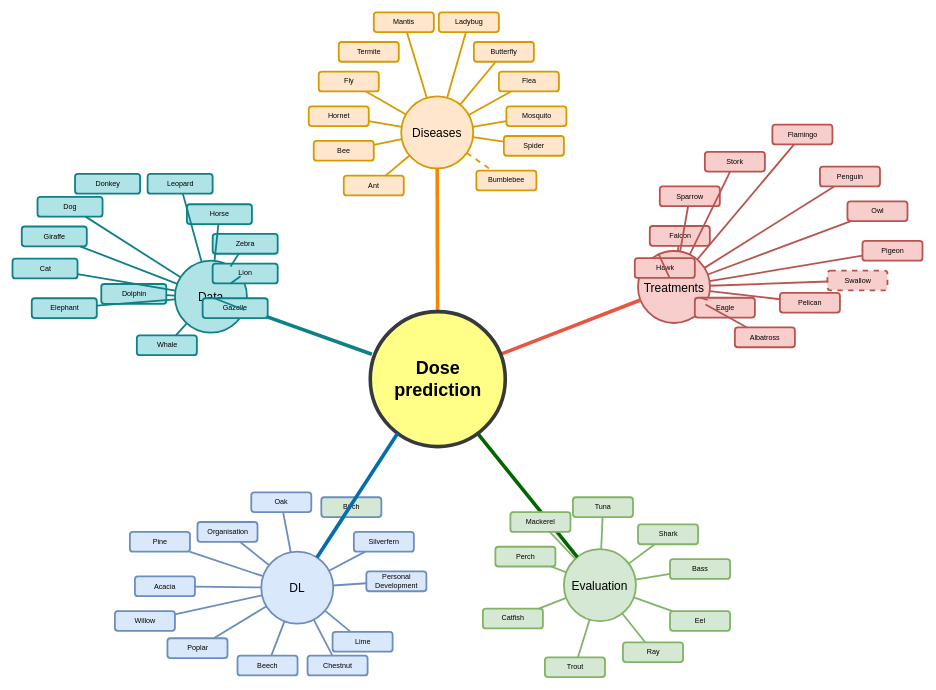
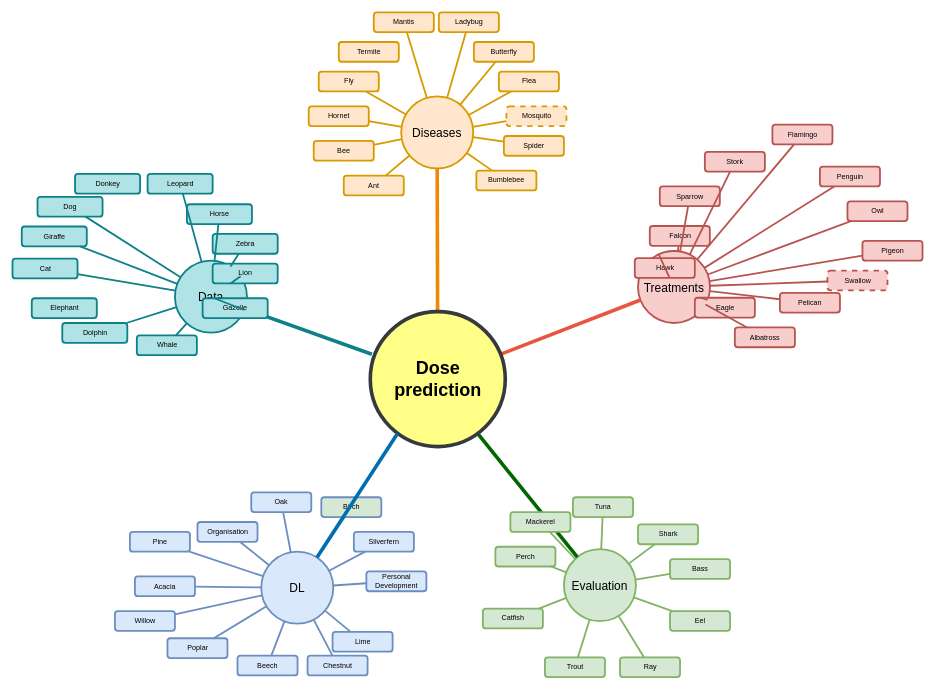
(536, 116) -> (536, 116)
(480, 162) -> (480, 162)
(134, 294) -> (95, 333)
(136, 302) -> none
(653, 652) -> (650, 667)
